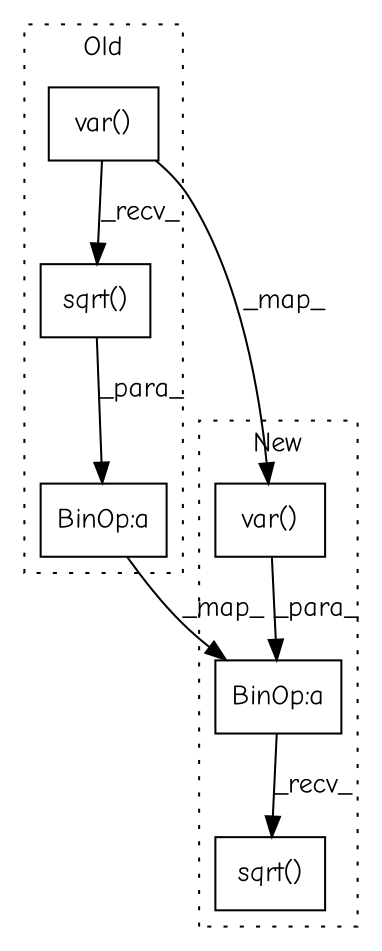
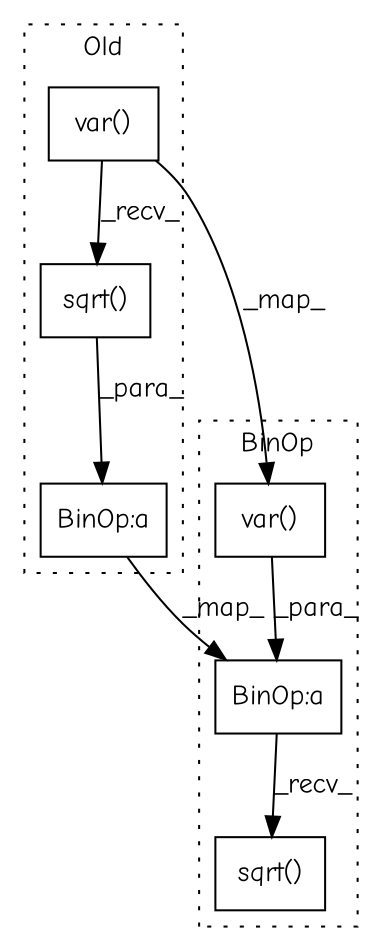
(278, 444) -> (278, 444)
